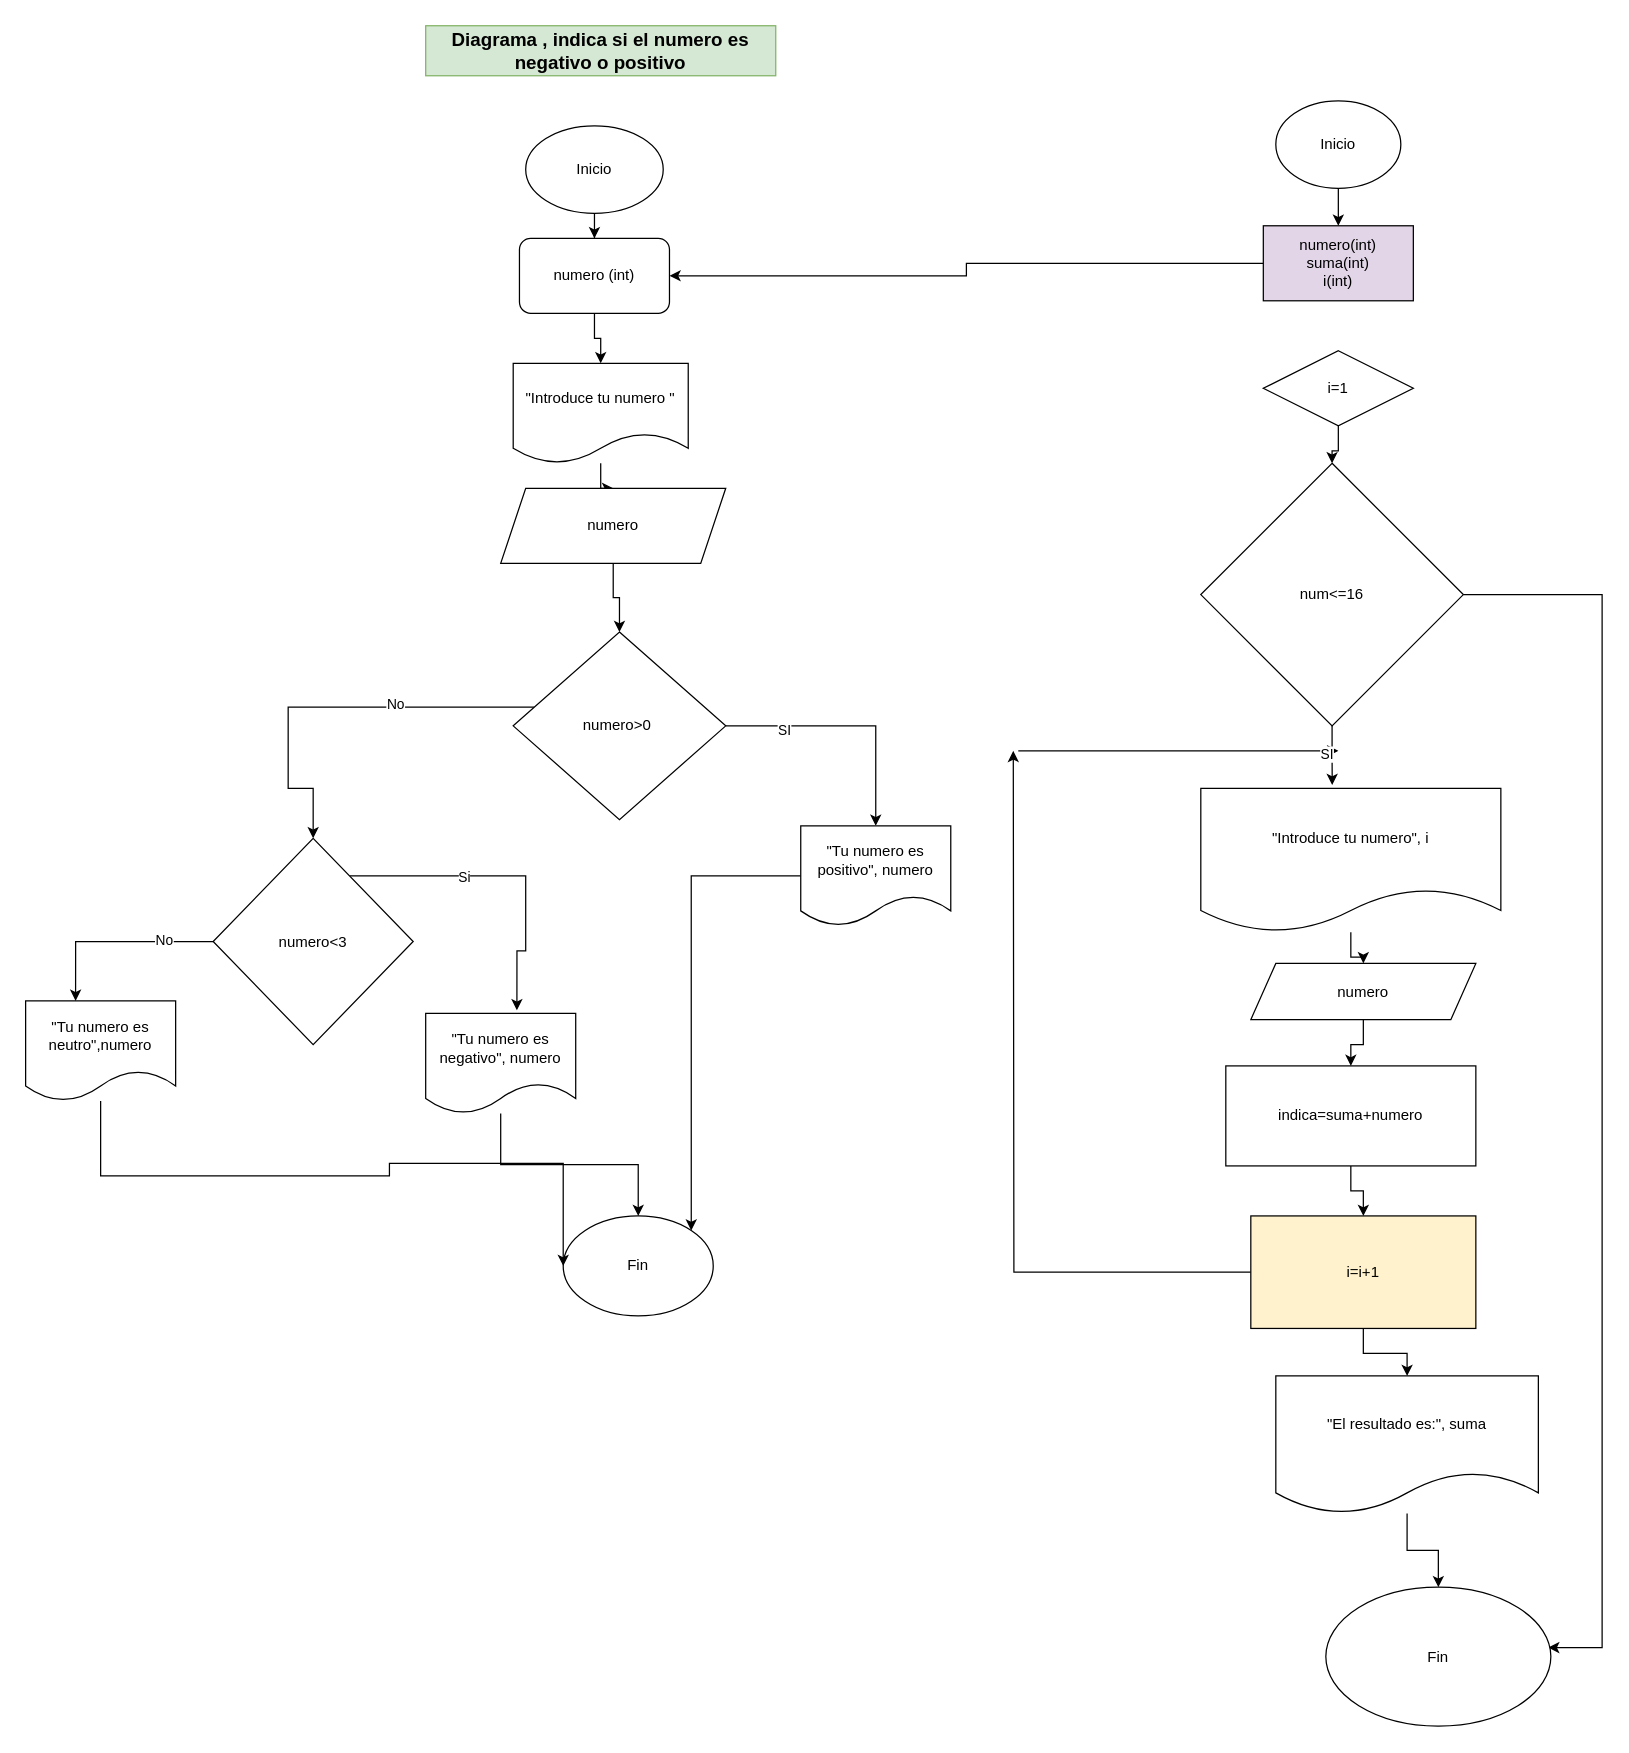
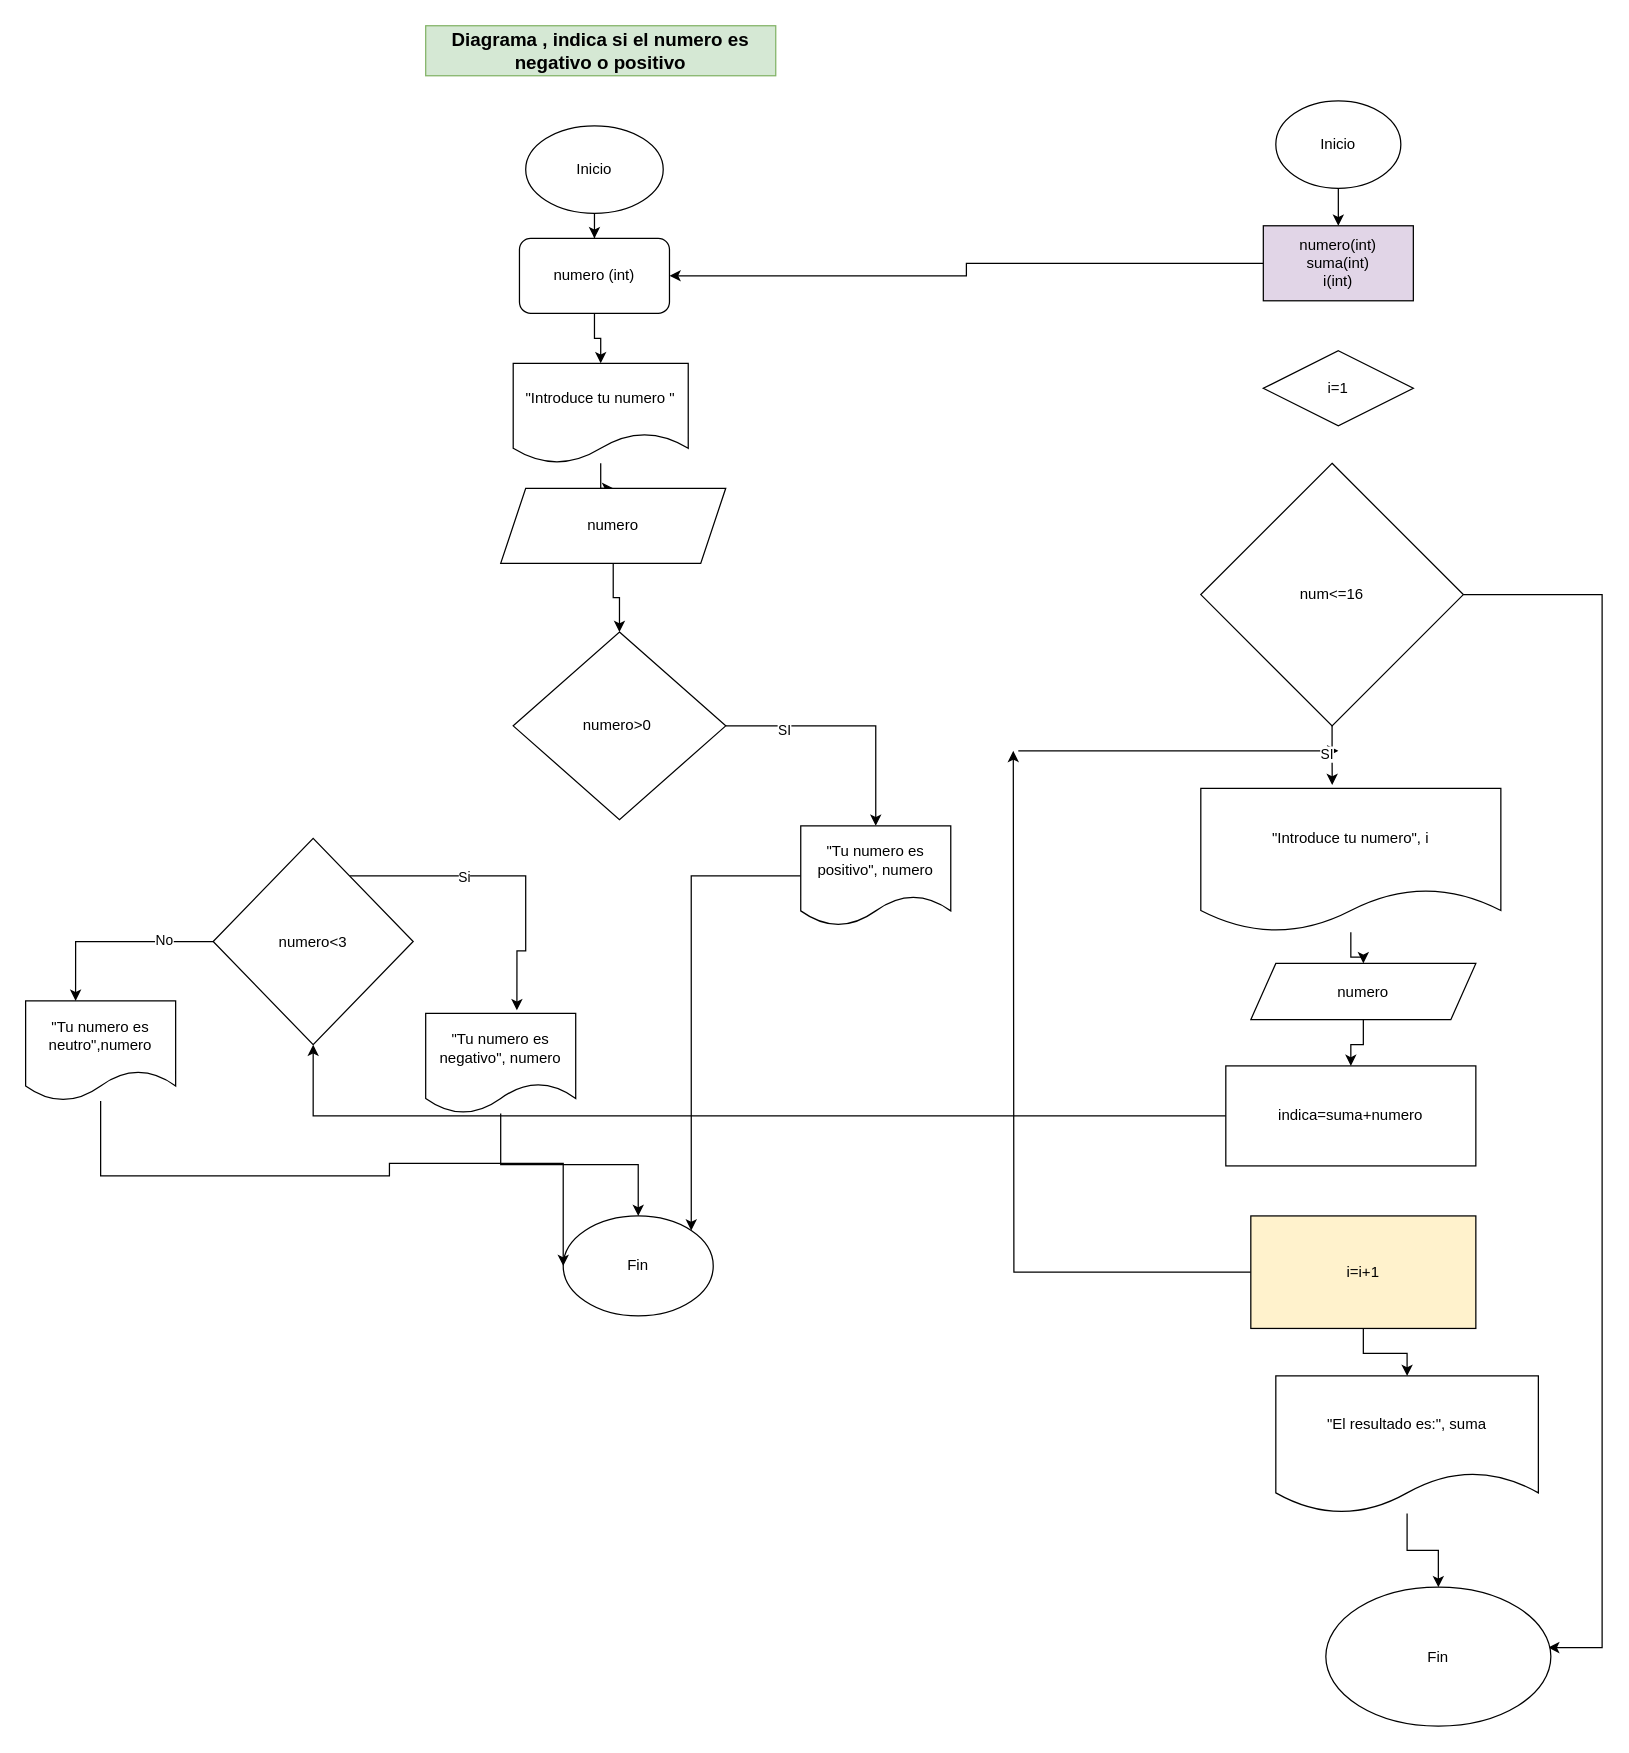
(1338, 443) -> none
(337, 707) -> none
(1353, 1191) -> (738, 1116)
